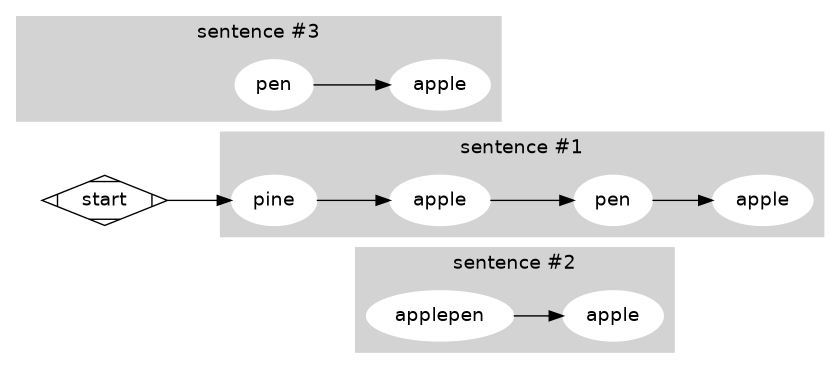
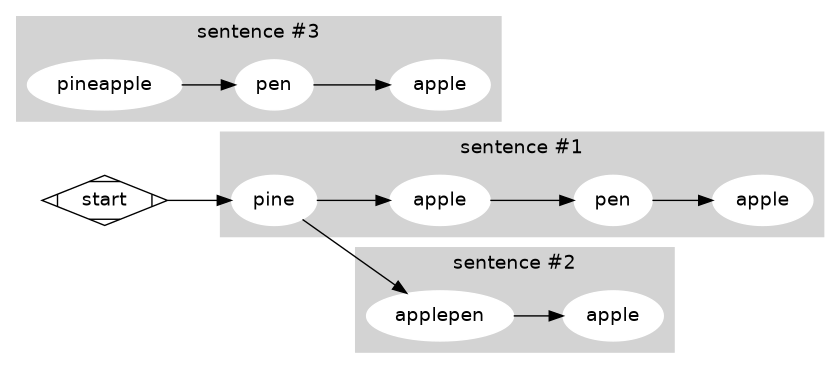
none -> (105, 85)
none -> (346, 251)
